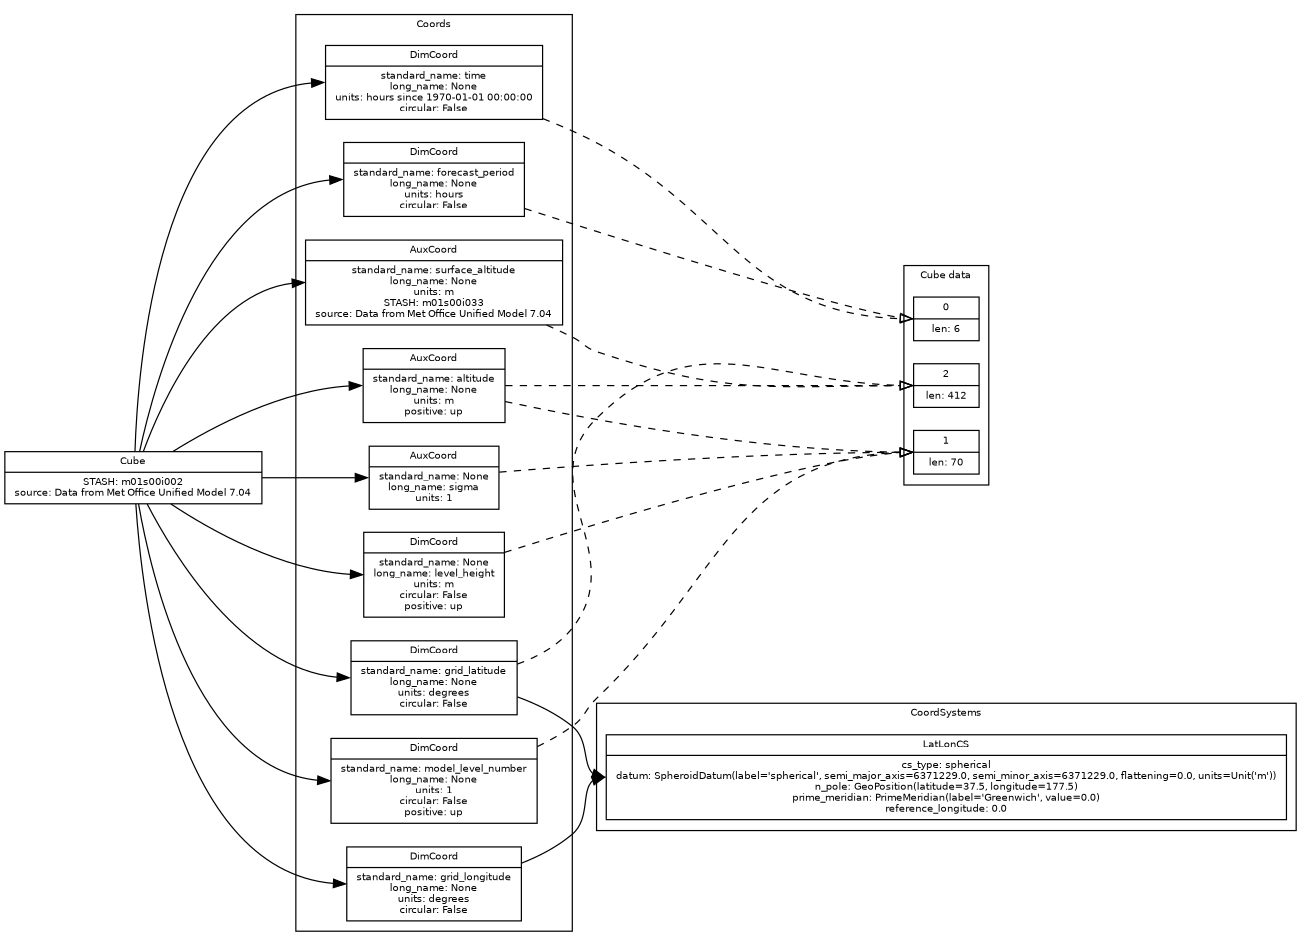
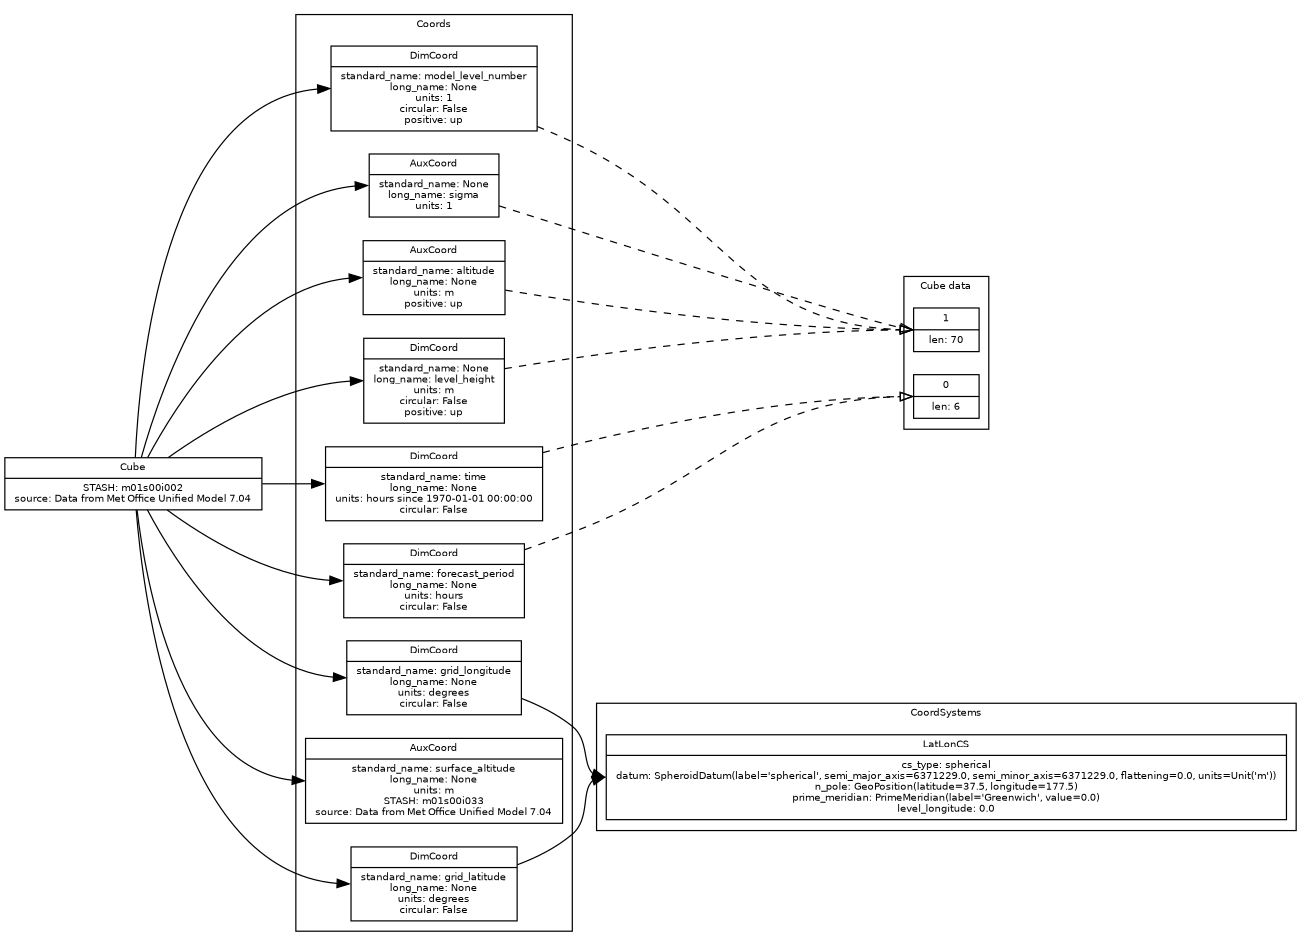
(946, 386) -> none
(946, 809) -> (946, 809)
